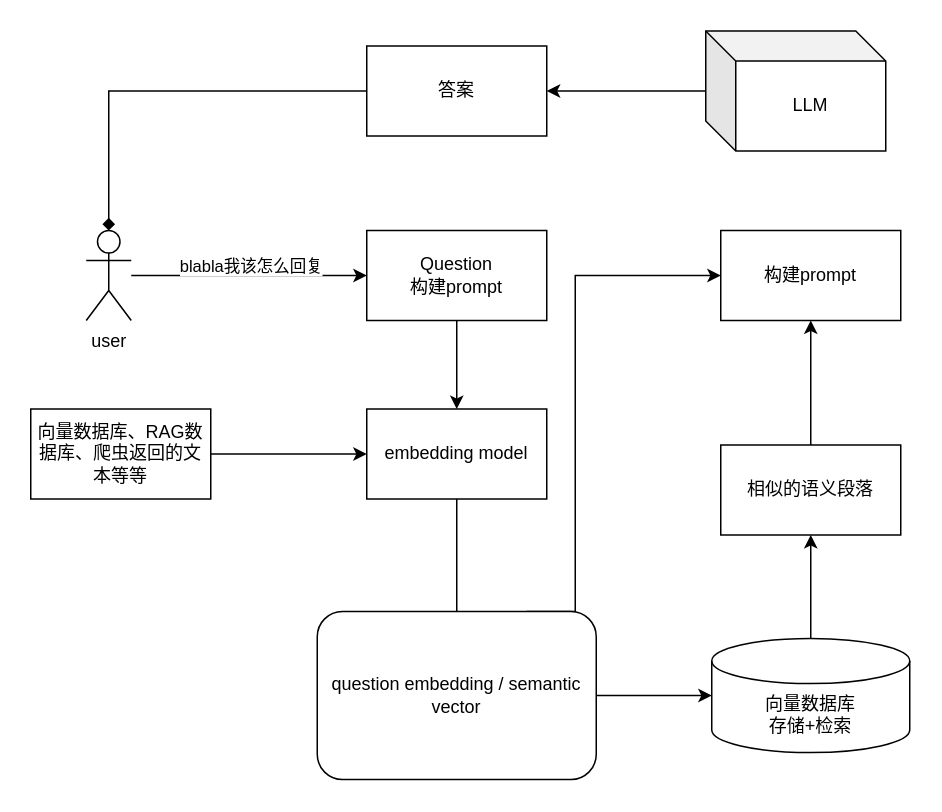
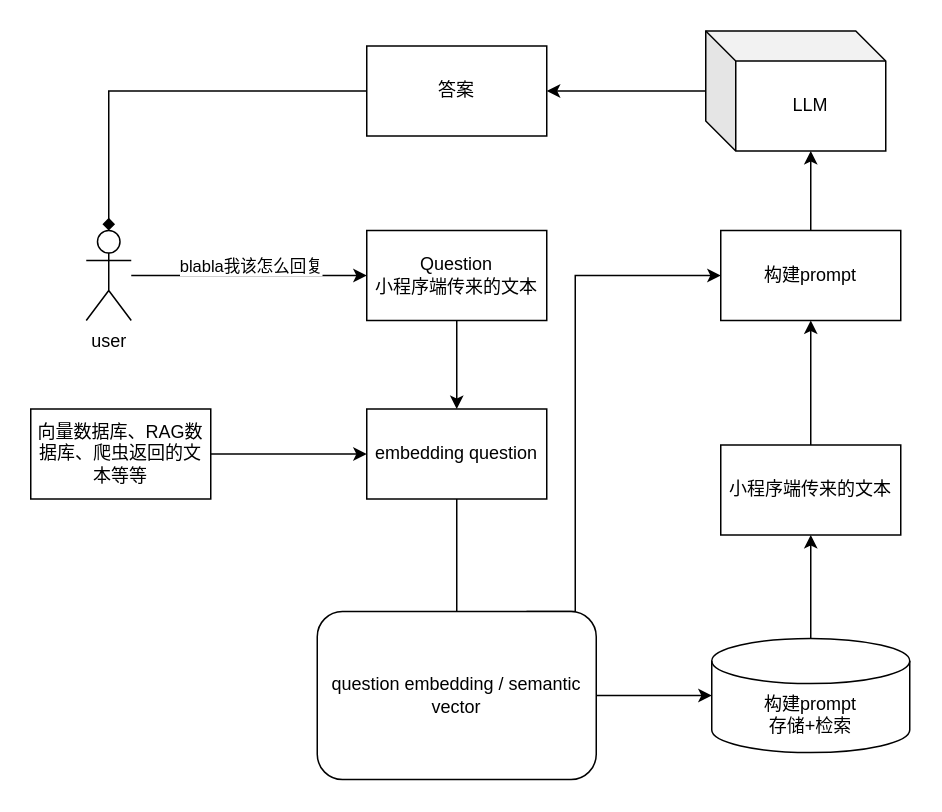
none -> (811, 196)
(457, 275) -> (457, 275)
(457, 454) -> (457, 454)
(811, 490) -> (811, 490)
(811, 715) -> (811, 715)
